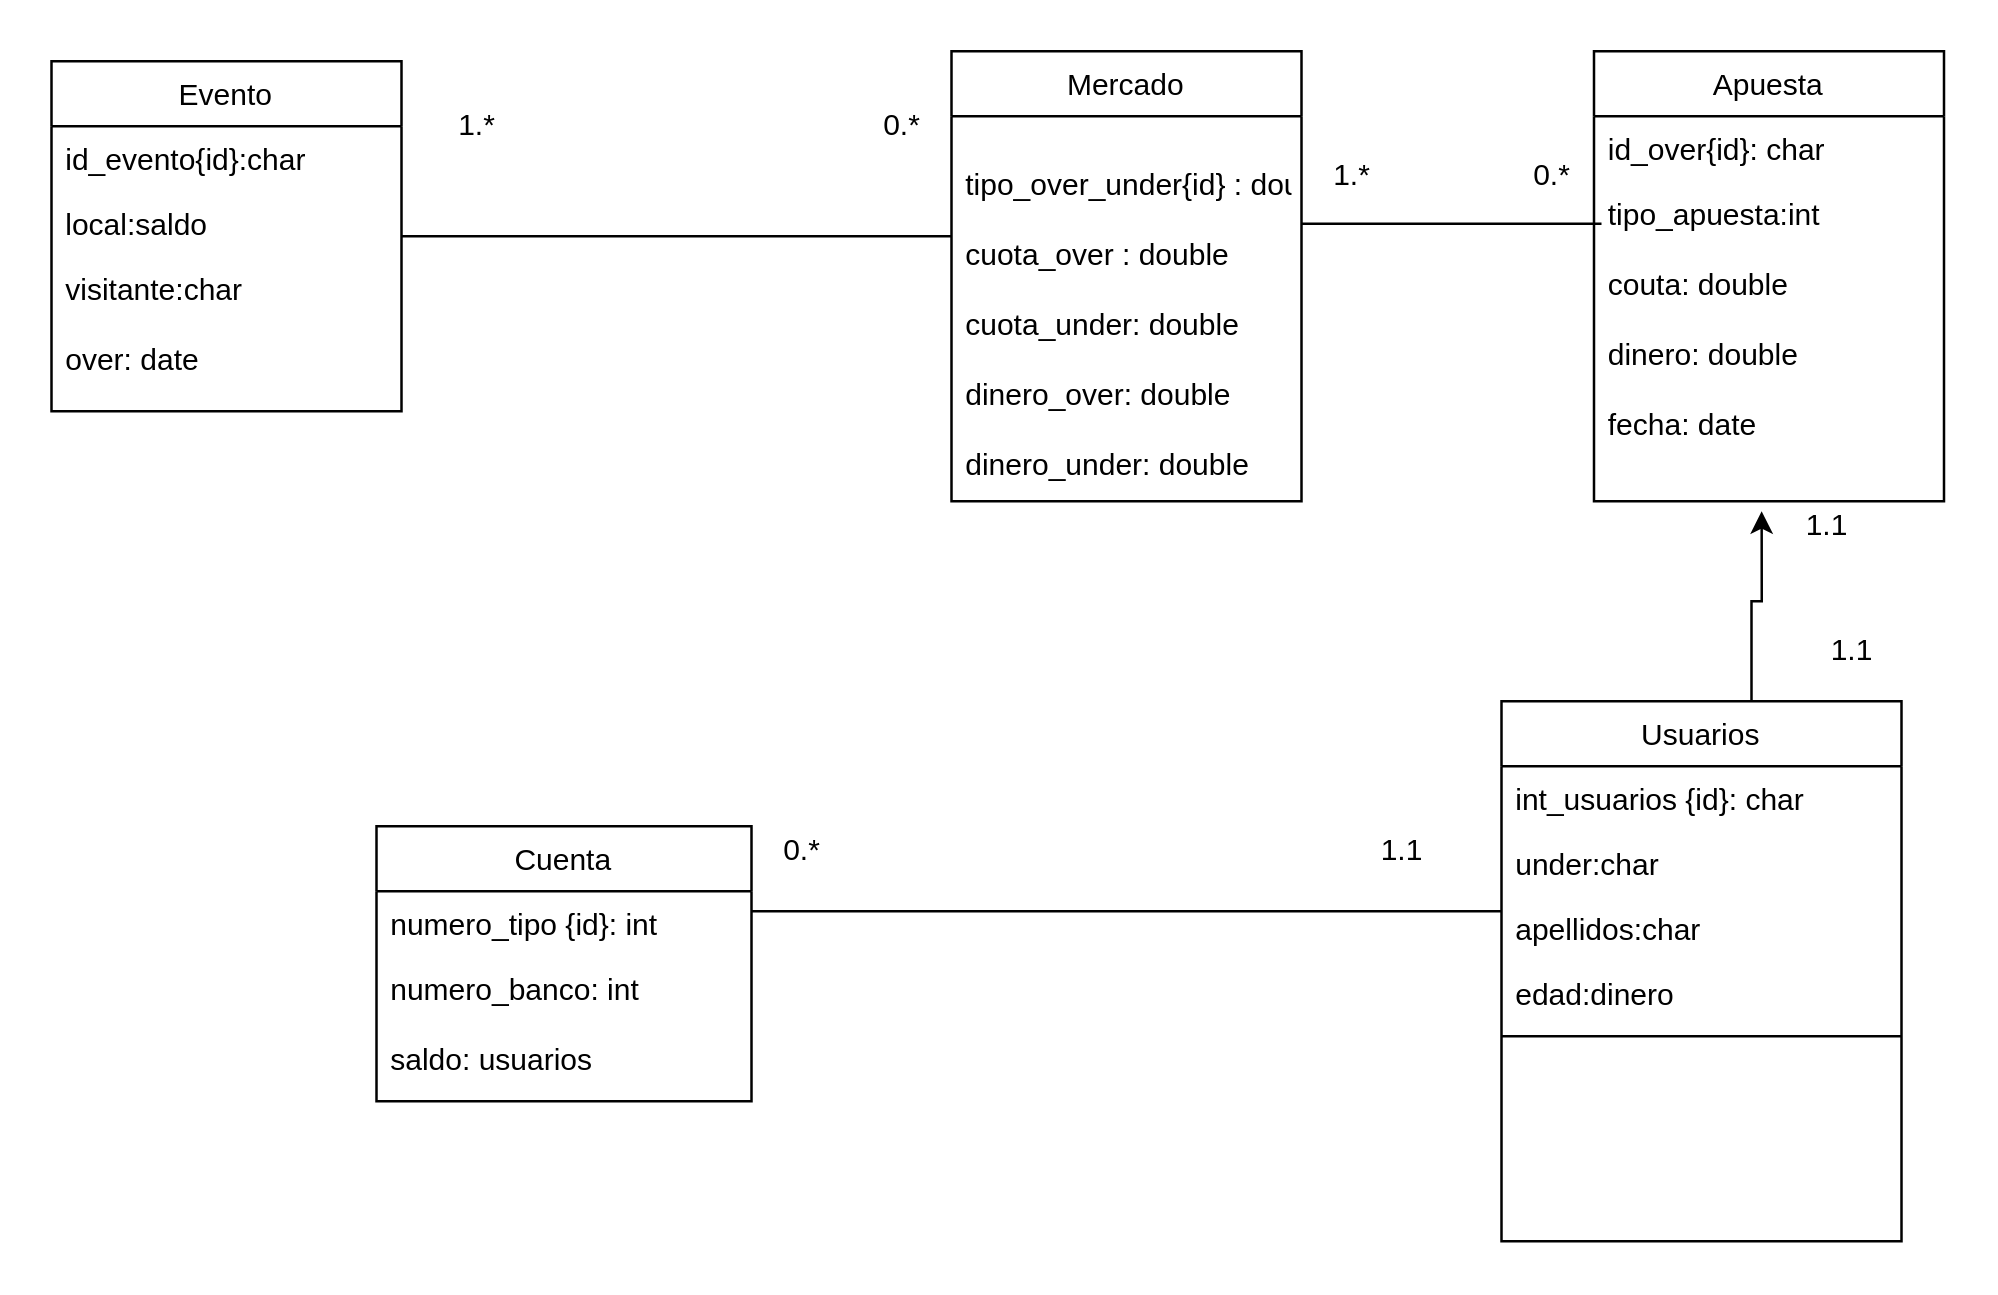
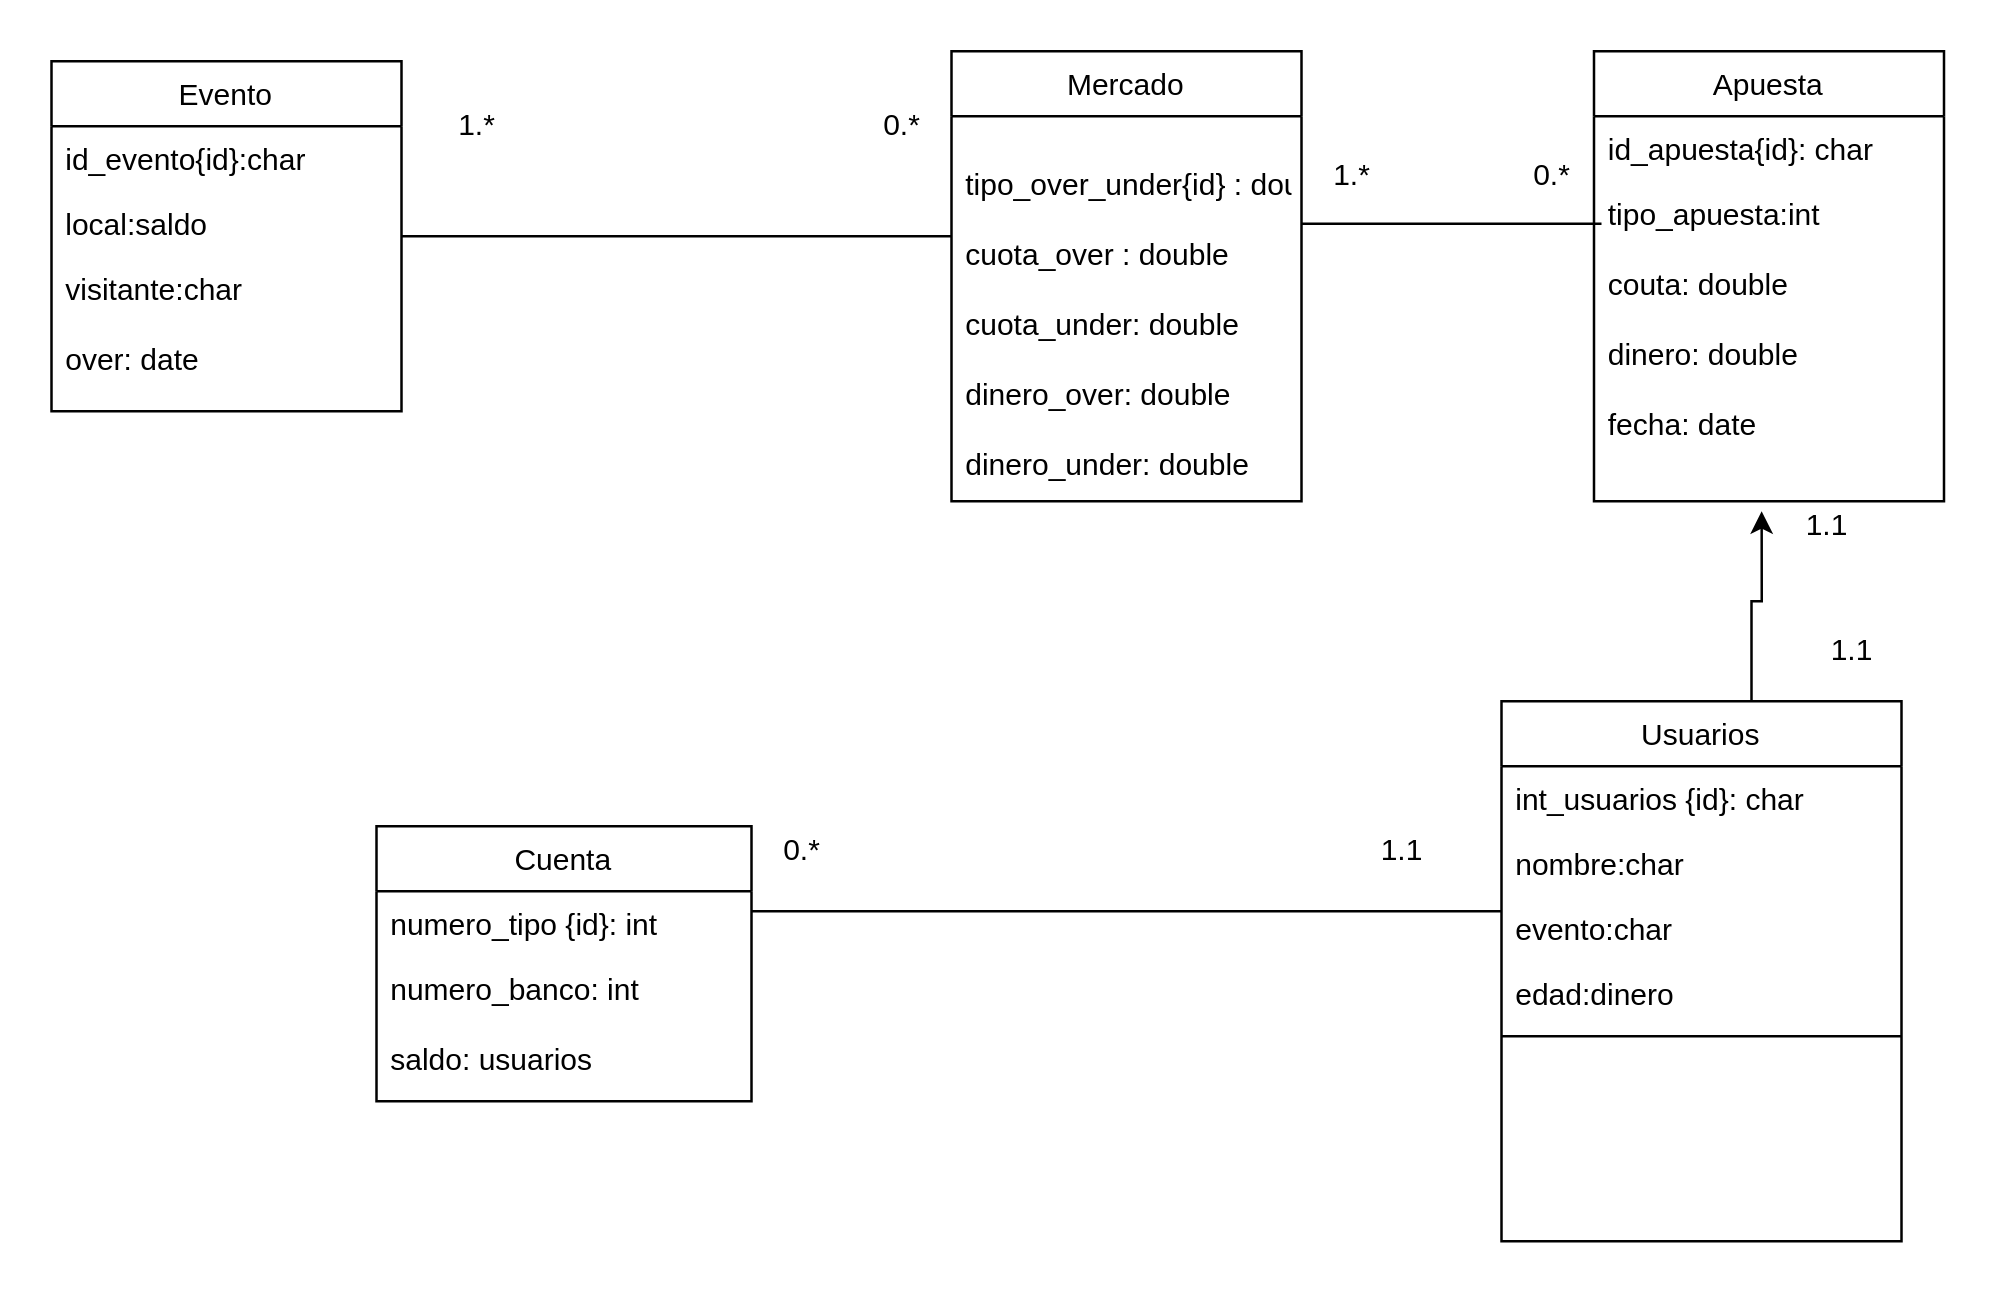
(1735, 150) -> (1760, 150)
(1595, 865) -> (1604, 865)
(1617, 930) -> (1604, 930)
